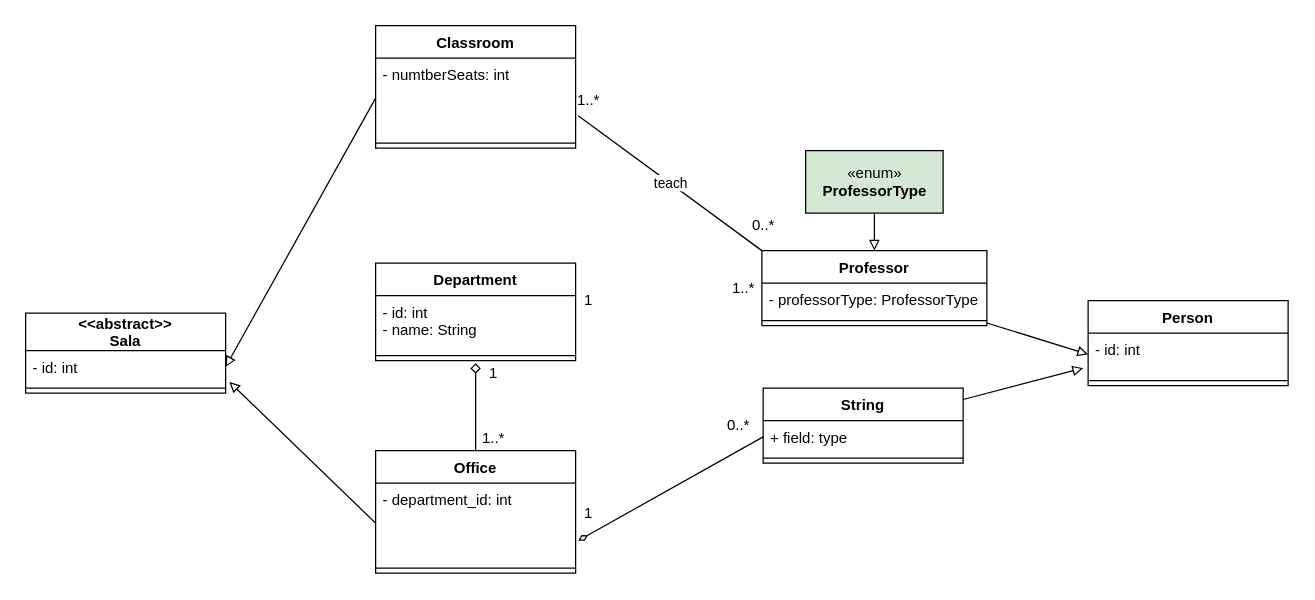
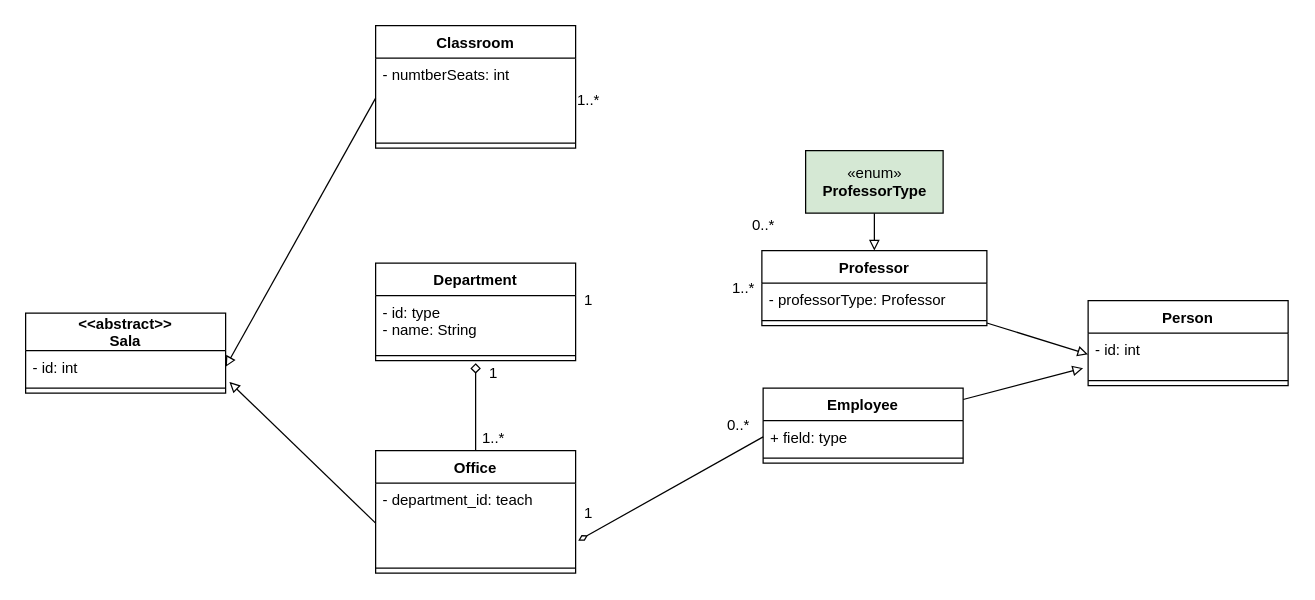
(670, 183) -> none
(889, 300) -> (872, 300)
(411, 313) -> (417, 313)
(863, 405) -> (863, 405)
(457, 500) -> (467, 500)
